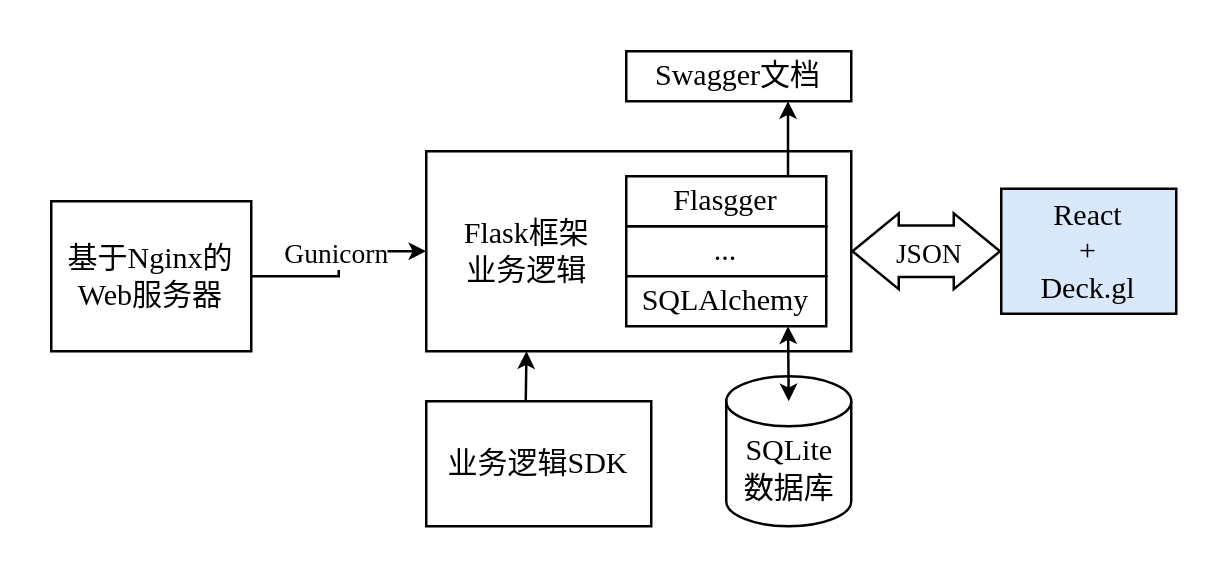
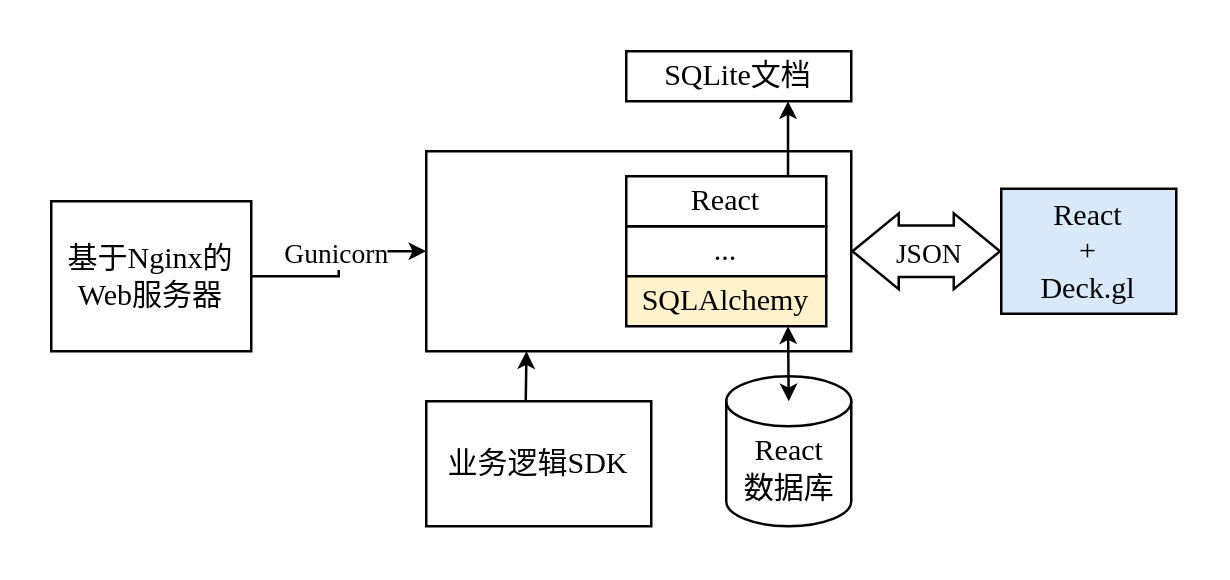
(739, 76) -> (739, 76)
(726, 201) -> (726, 201)
(526, 251) -> none
(726, 301) -> (726, 301)
(790, 451) -> (790, 451)
